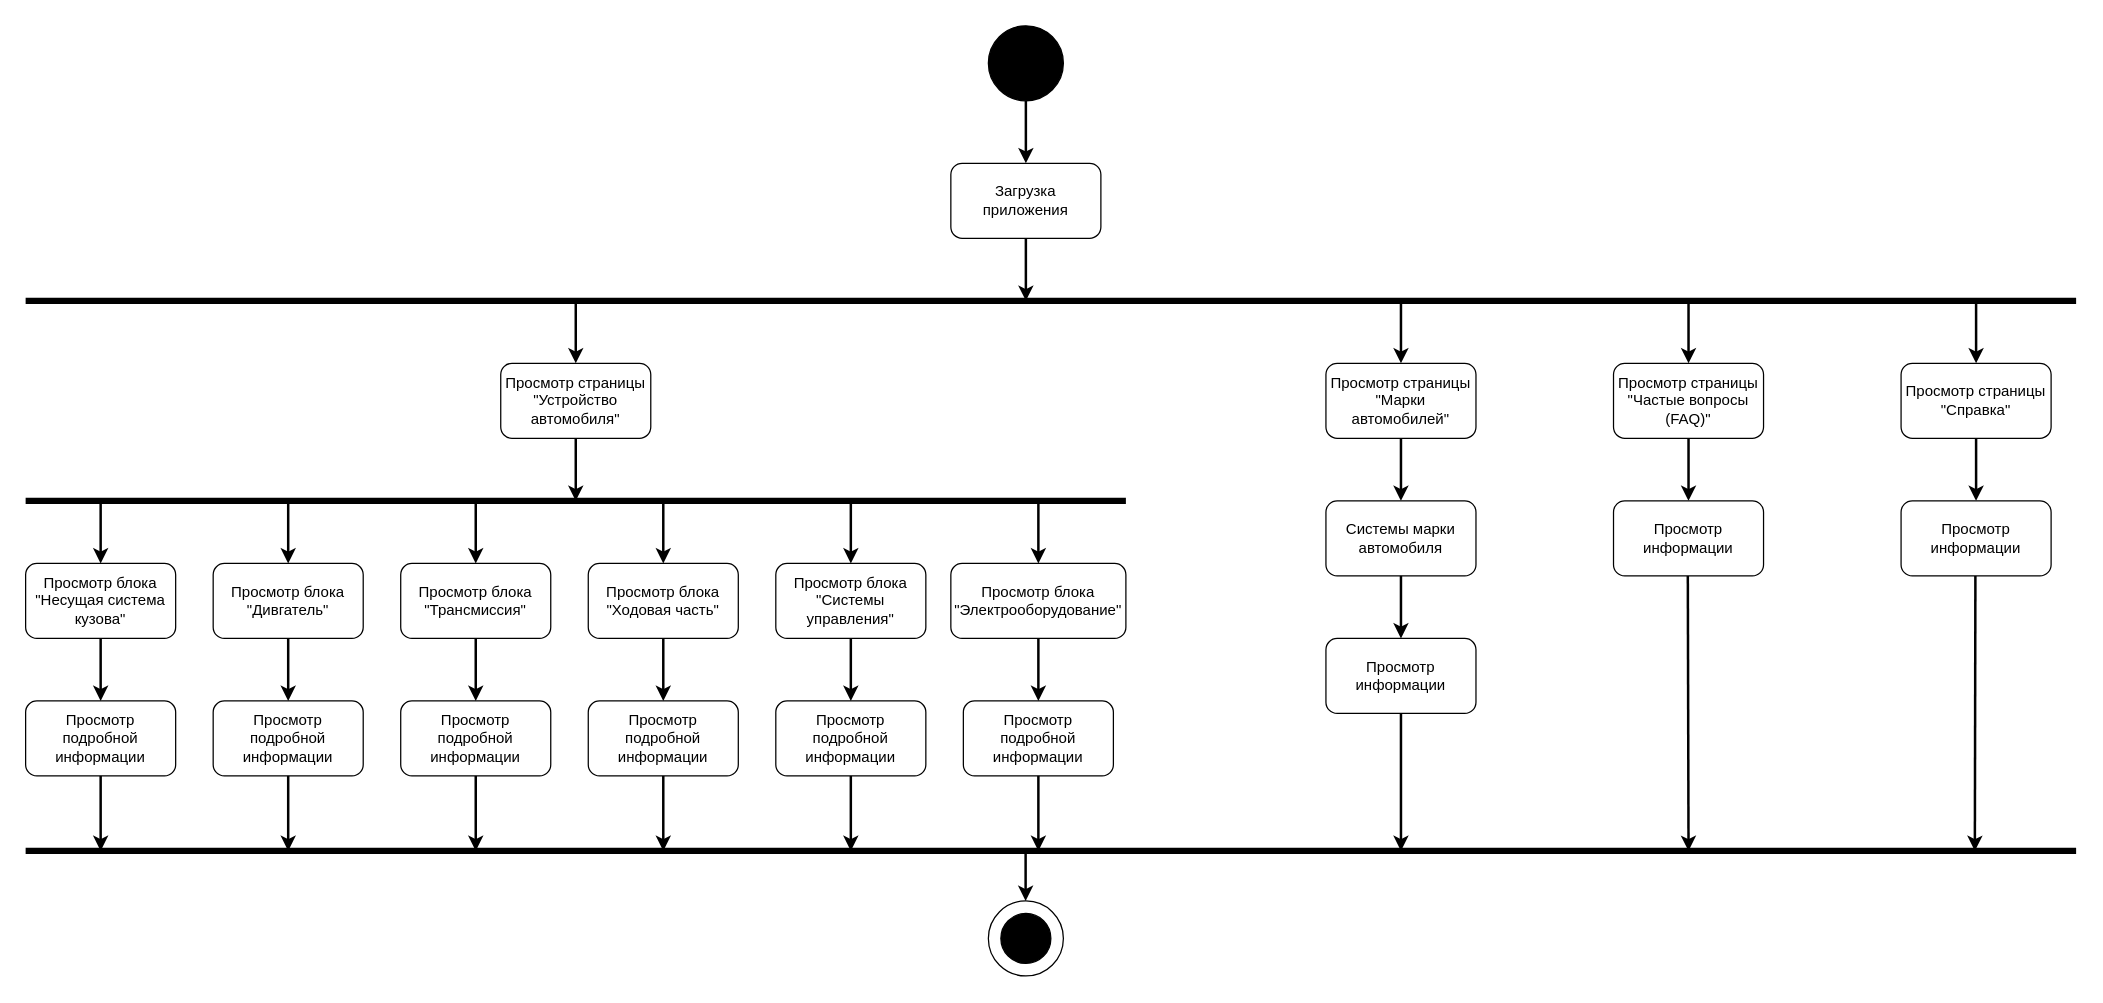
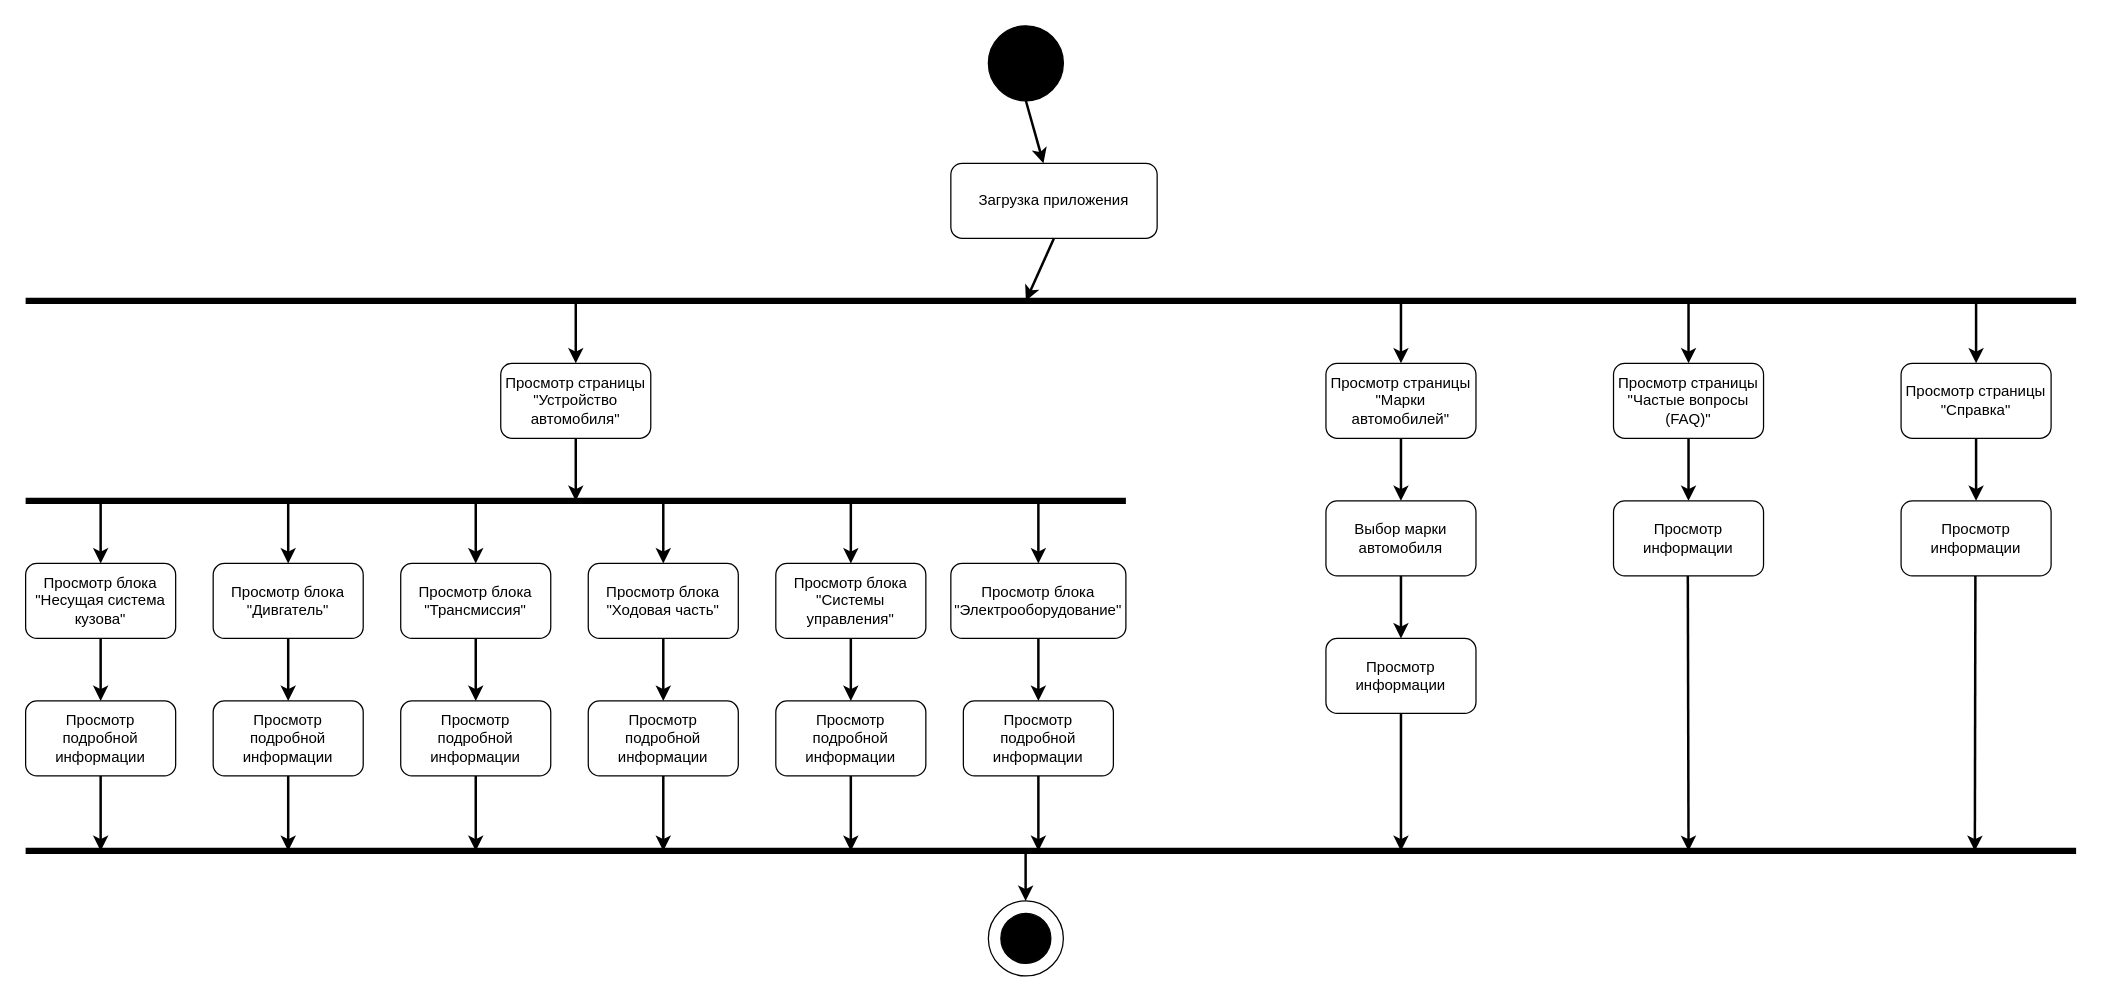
(1026, 201) -> (1054, 201)
(1401, 538) -> (1401, 538)
